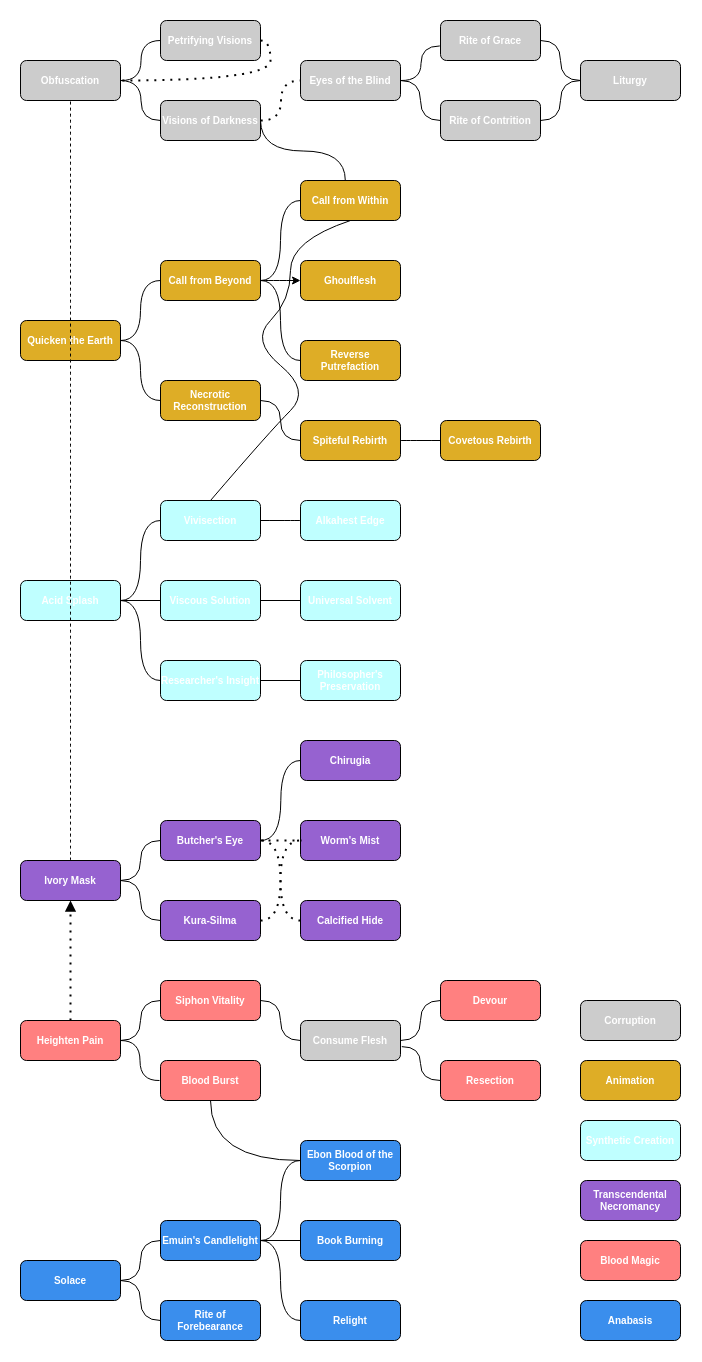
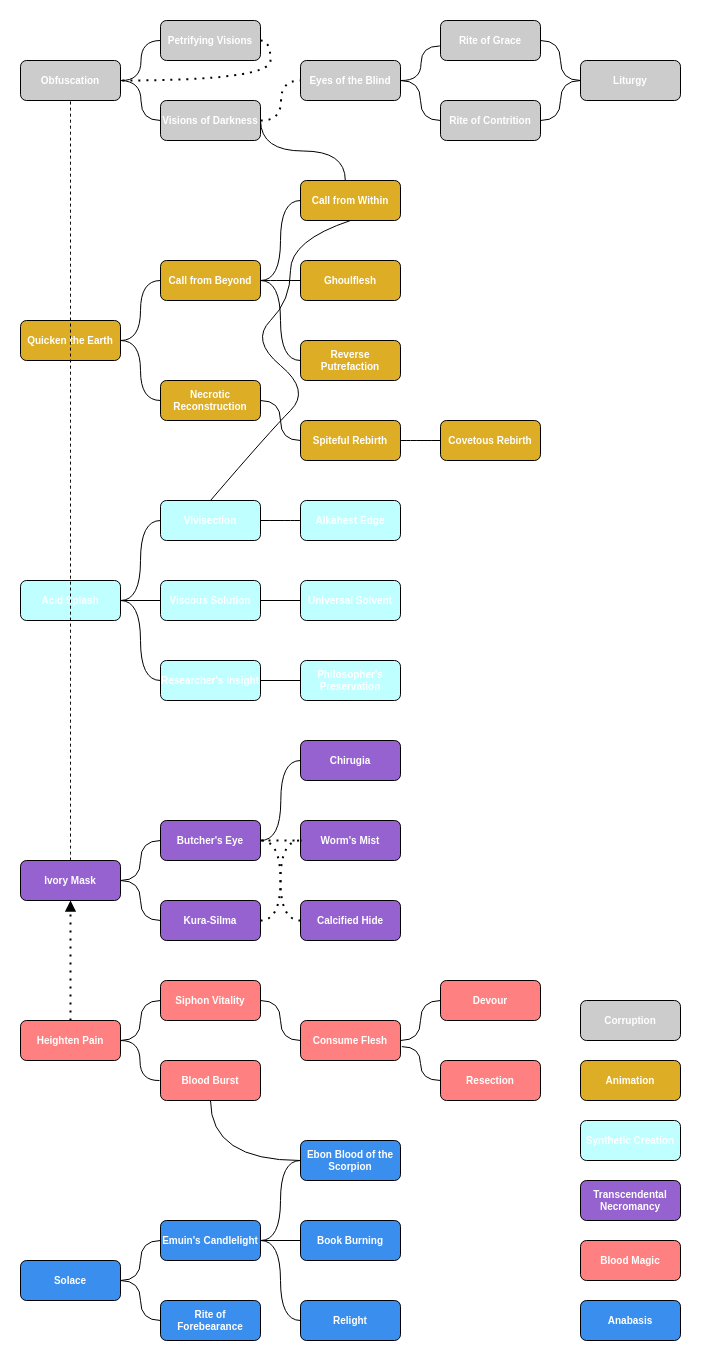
(292, 281) -> (295, 281)
(351, 1041) -> (351, 1041)
